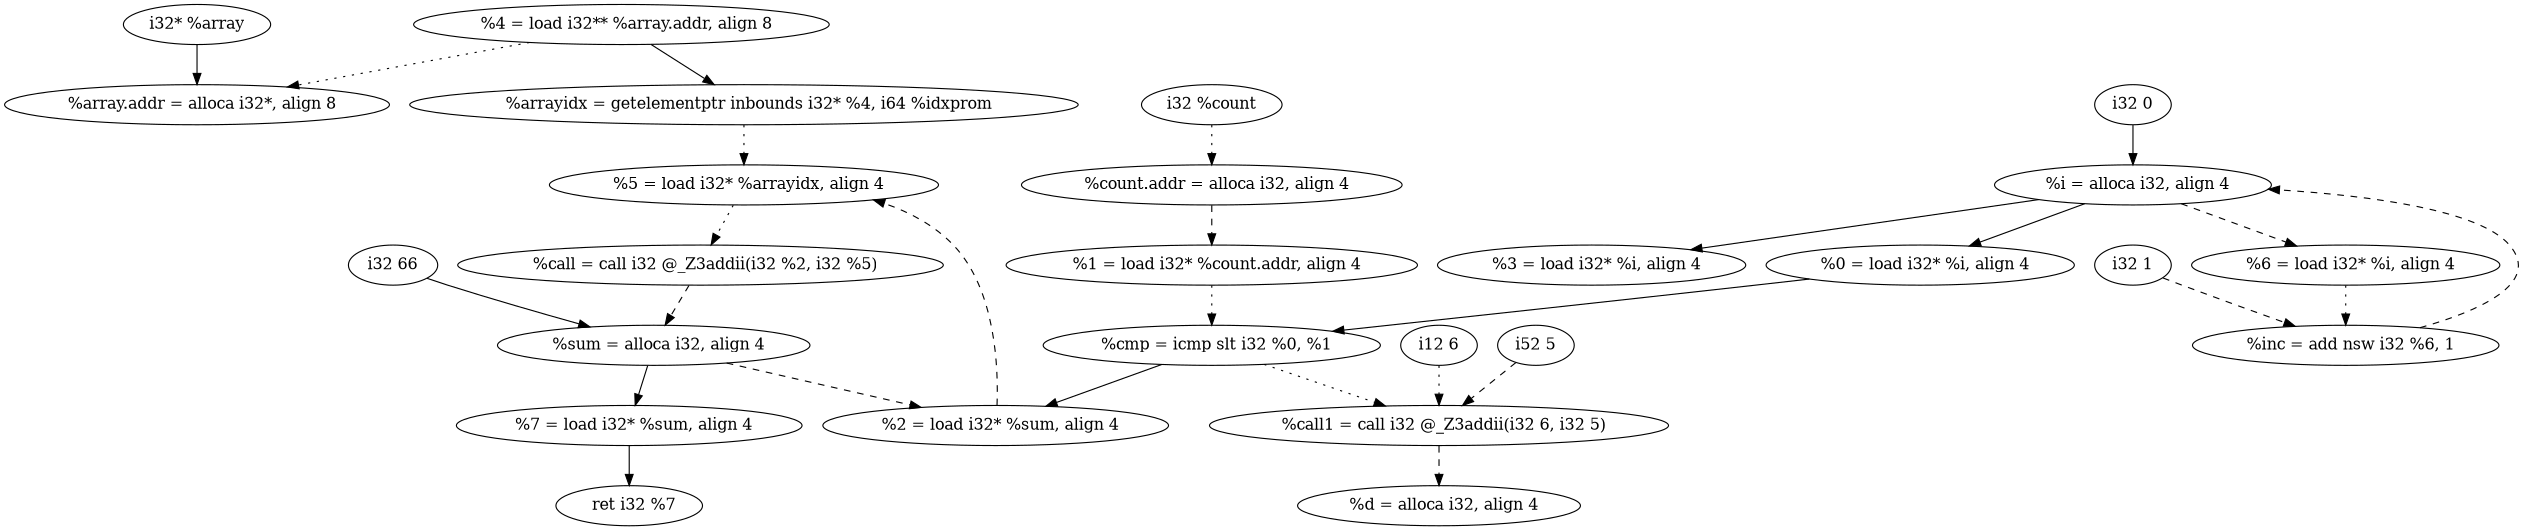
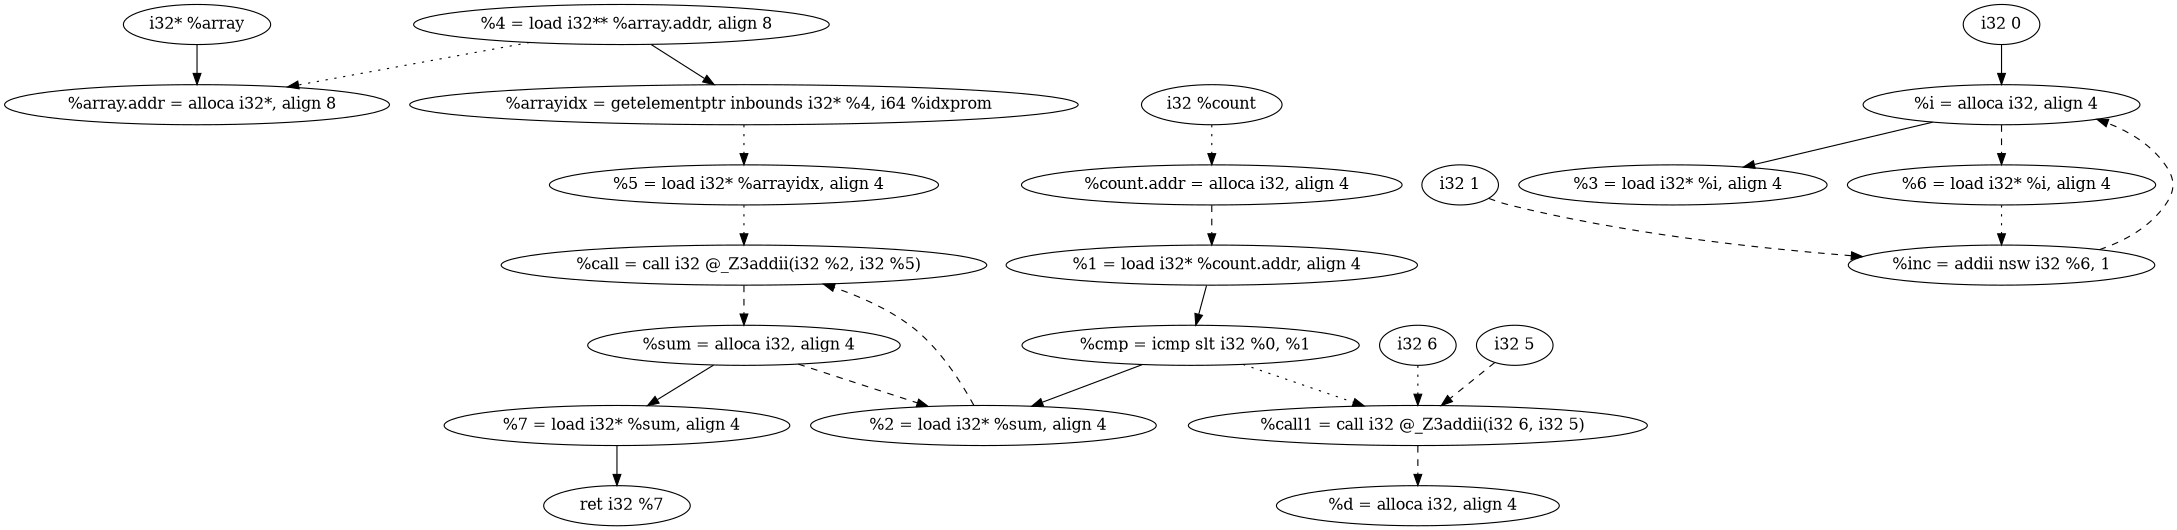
(393, 265) -> none
(1920, 265) -> none
(977, 282) -> (917, 331)
(1212, 300) -> (1203, 300)
(1439, 345) -> (1418, 345)
(1536, 345) -> (1515, 345)
(2346, 345) -> (2002, 265)
